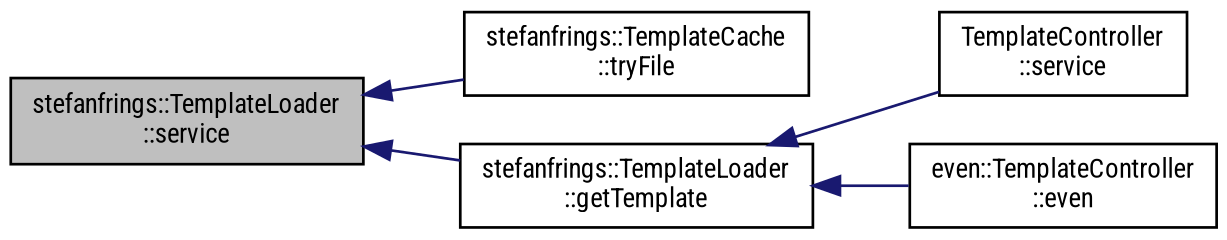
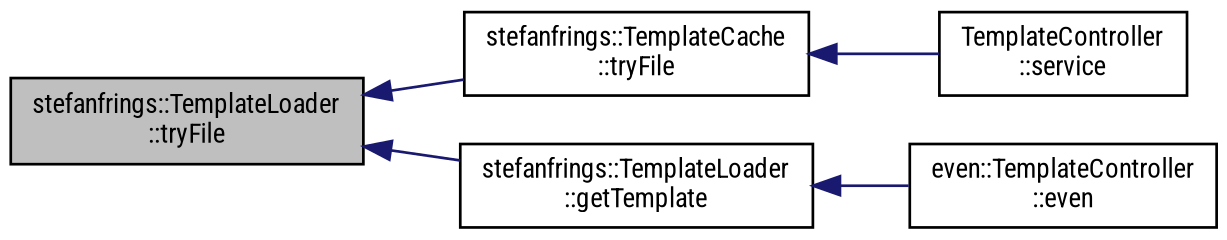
(867, 114) -> (888, 54)
(187, 121) -> (187, 121)
